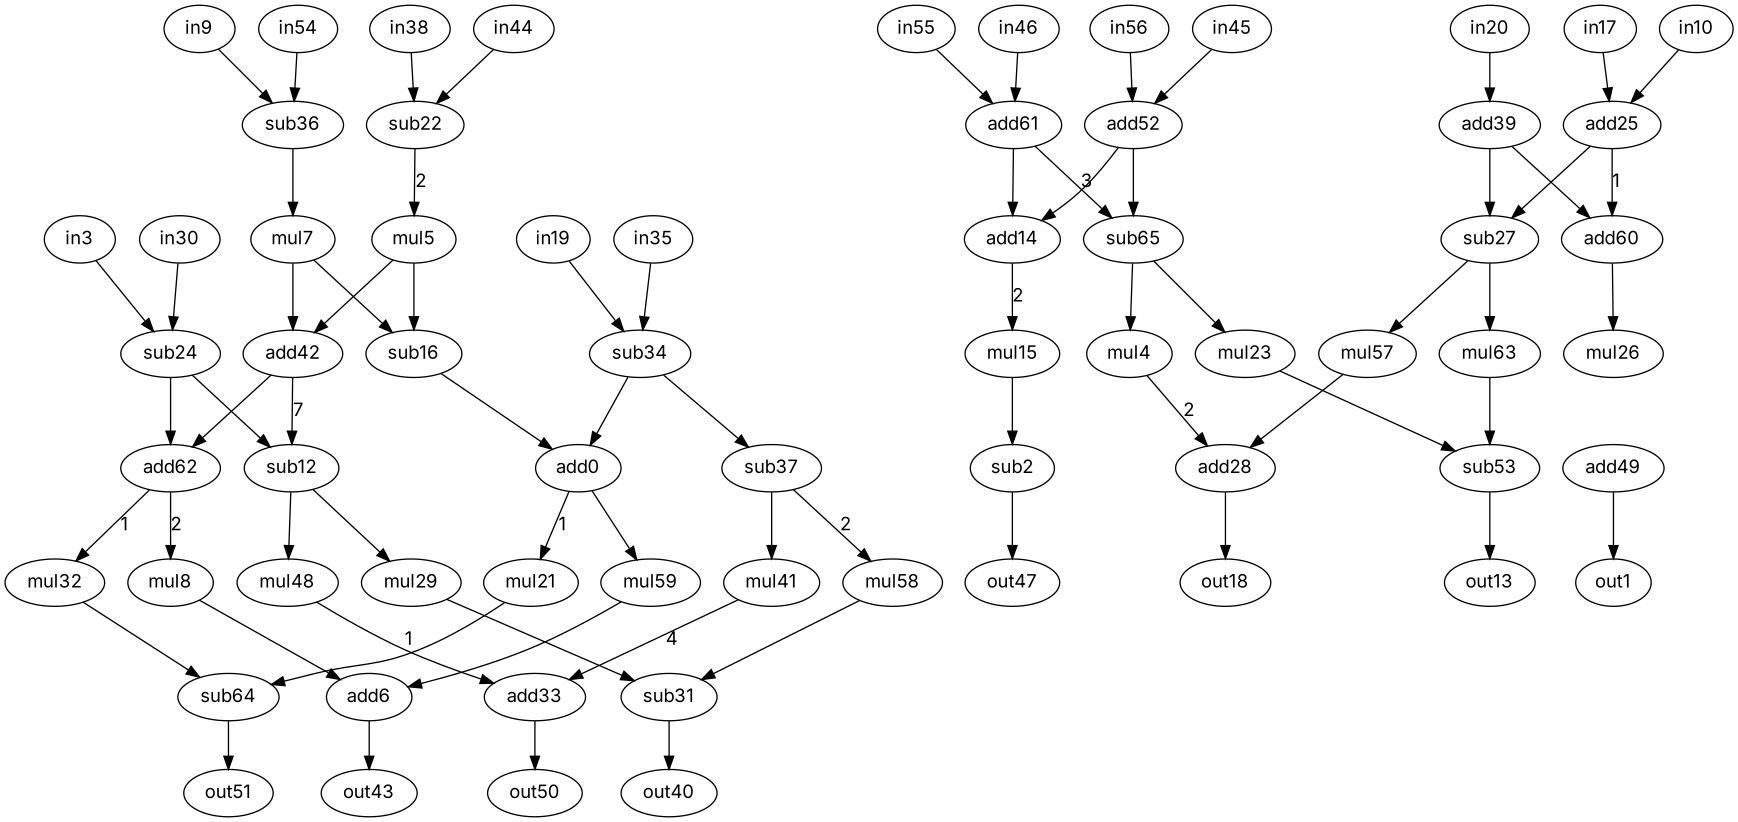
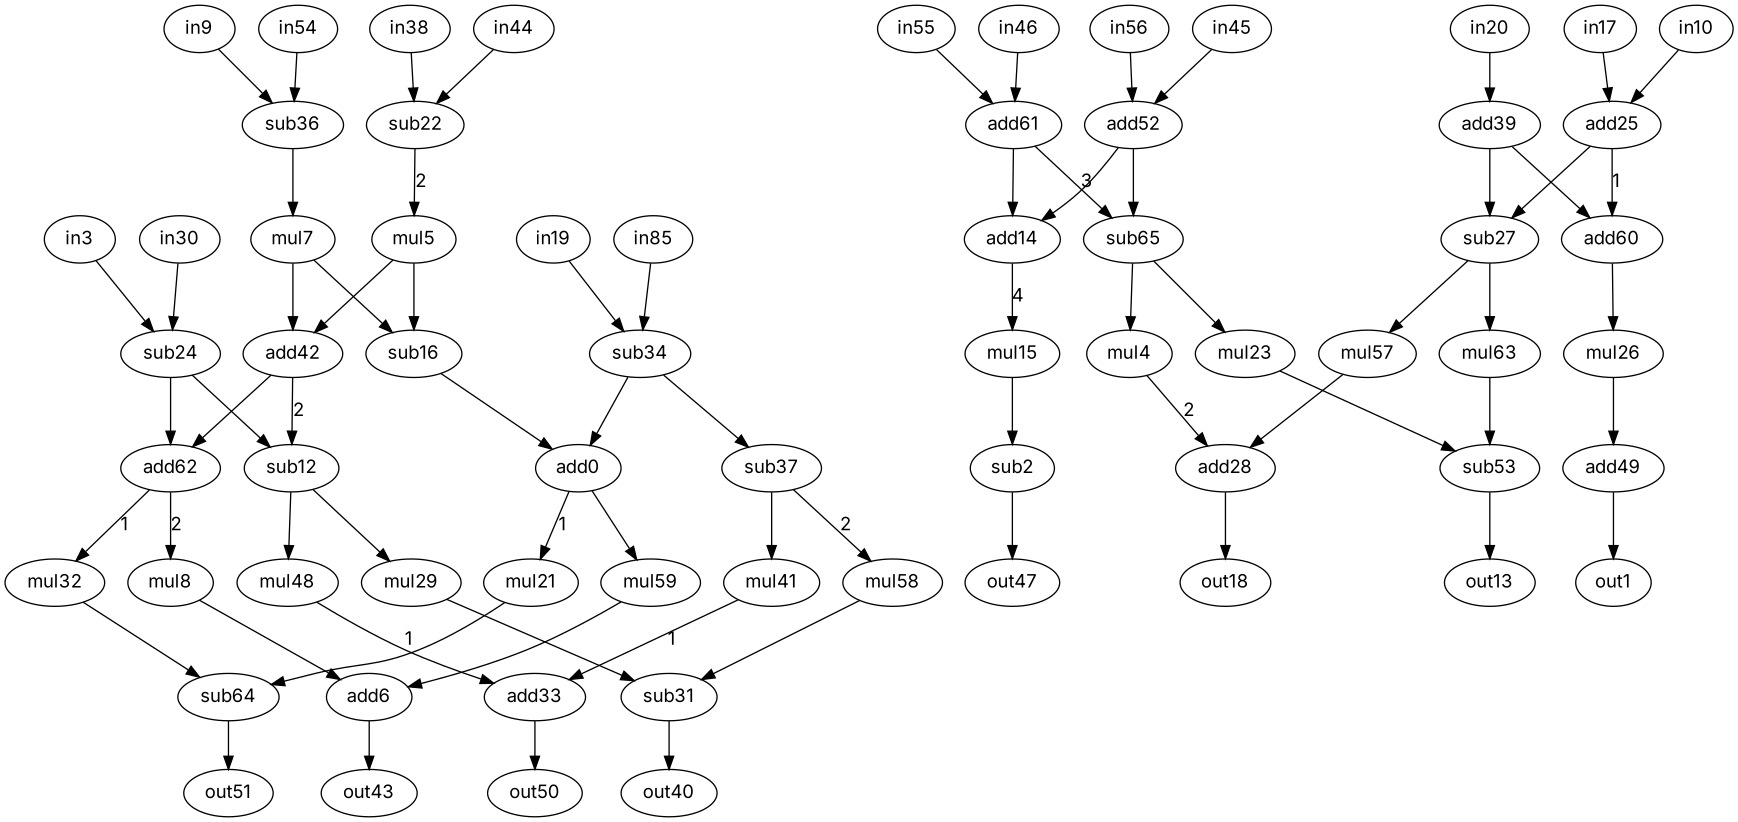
(653, 239) -> (653, 239)
(1018, 297) -> (1018, 297)
none -> (1613, 404)
(299, 411) -> (299, 411)
(672, 640) -> (672, 640)
